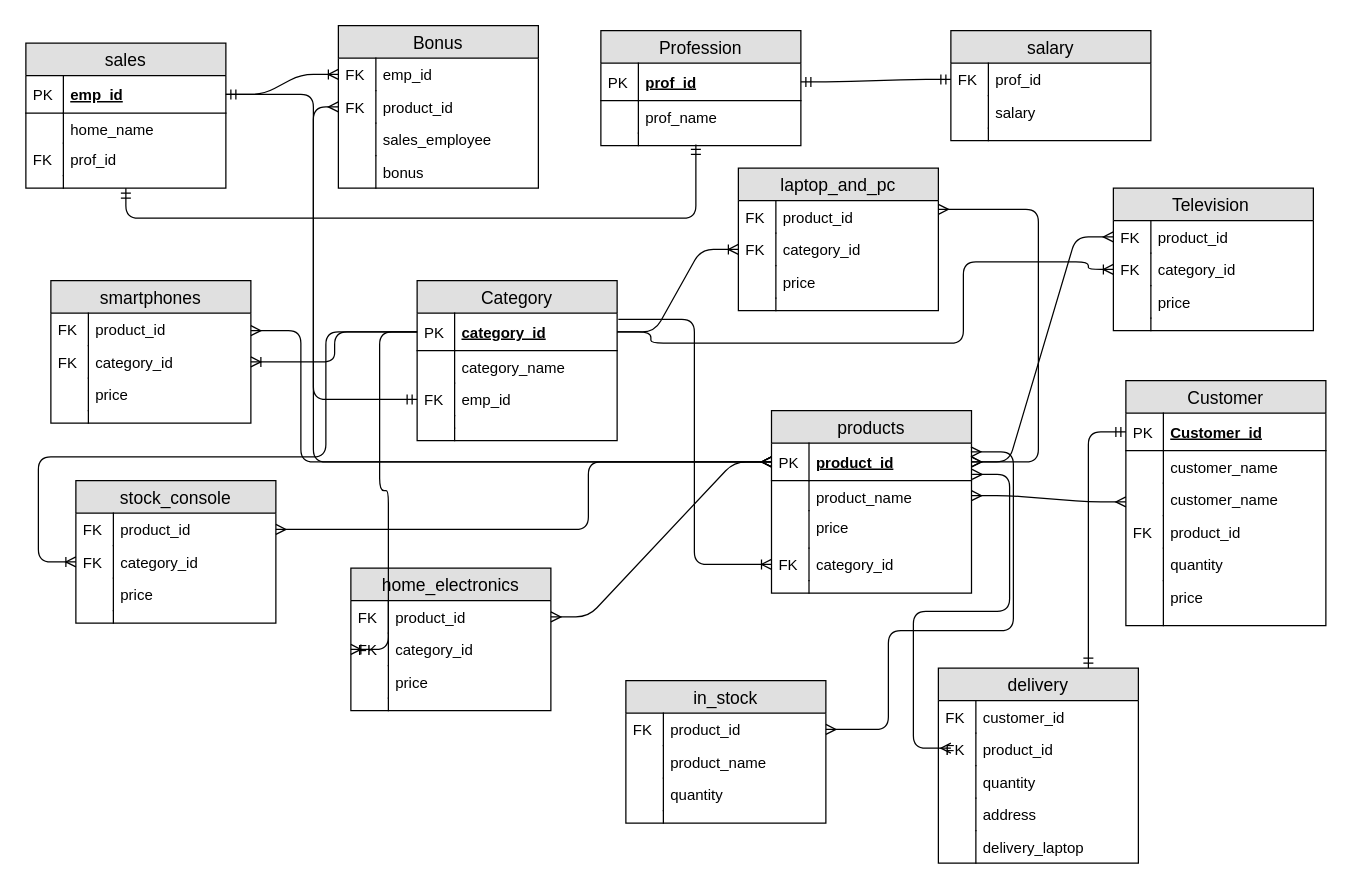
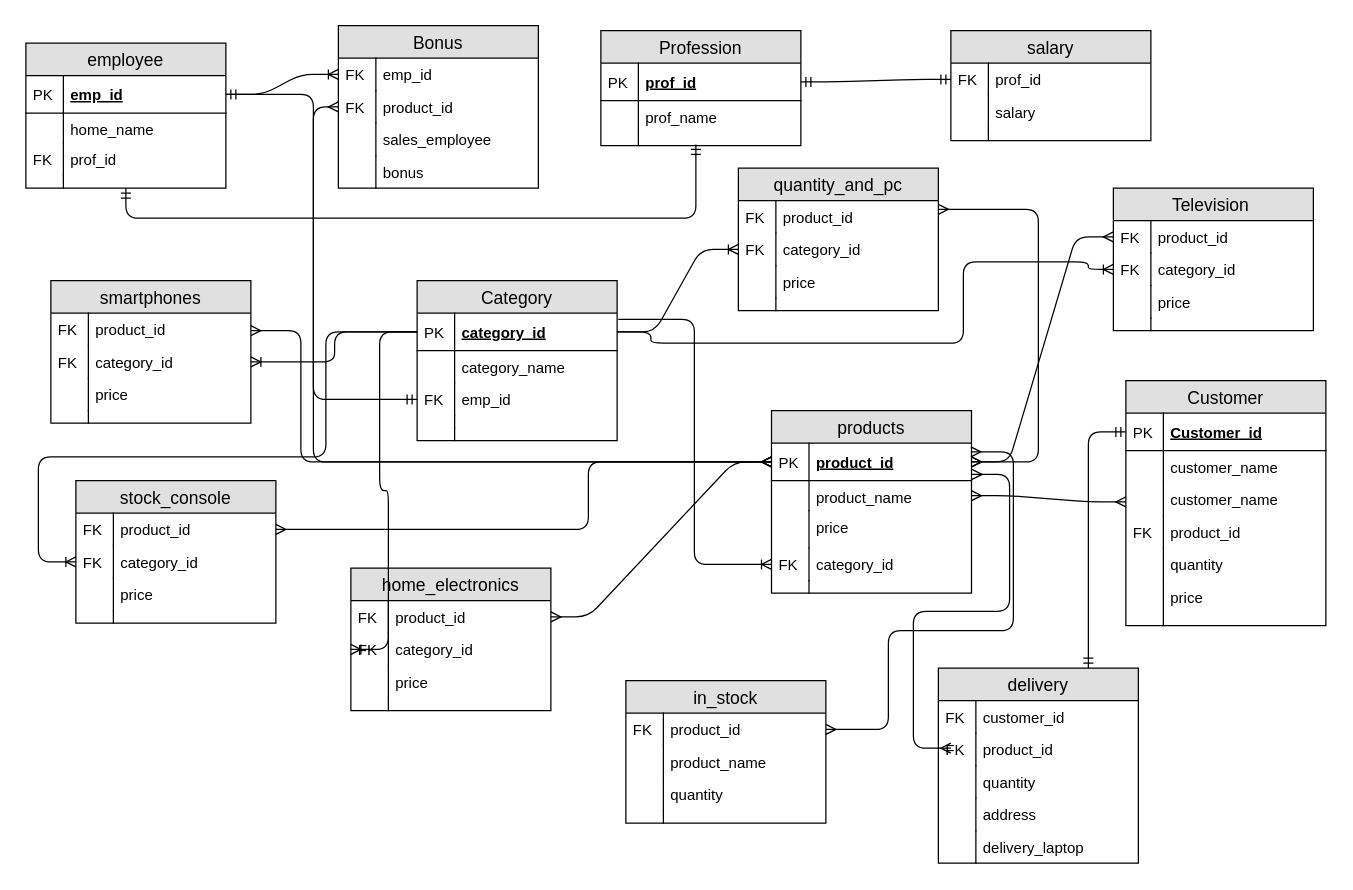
(125, 60) -> (125, 60)
(838, 185) -> (838, 185)
